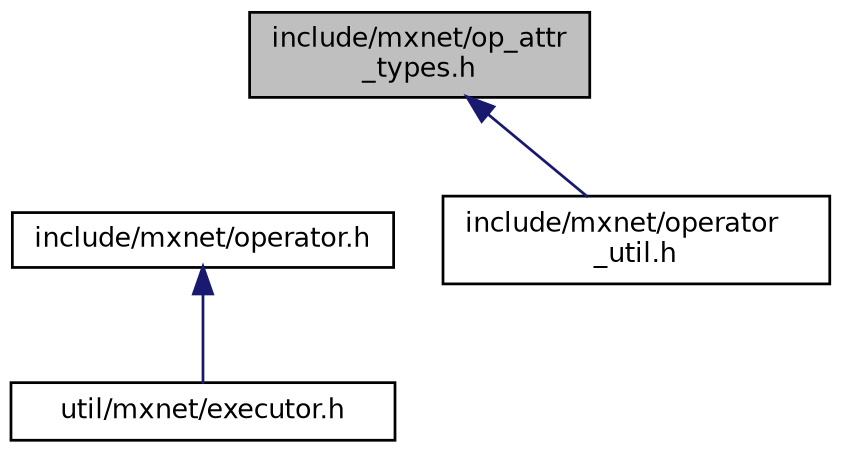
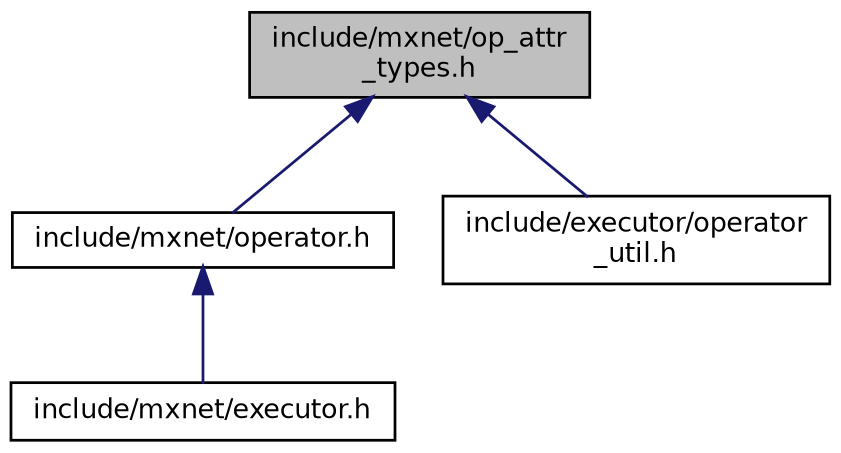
none -> (292, 164)
(636, 240) -> (636, 240)
(203, 411) -> (203, 411)
